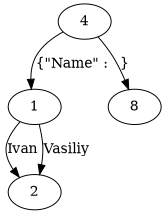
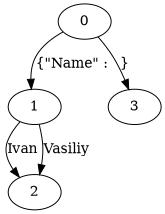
(85, 22) -> (85, 22)
(135, 107) -> (135, 107)
